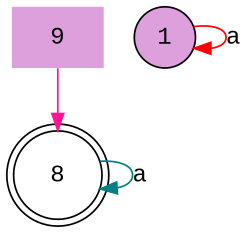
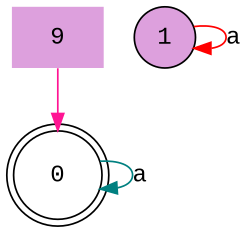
(58, 175) -> (58, 175)
